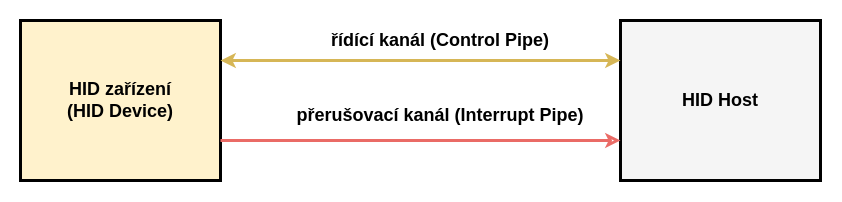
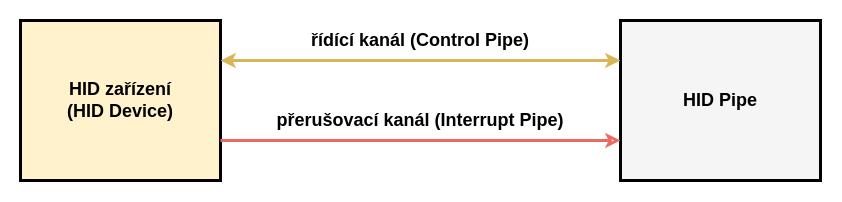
(441, 41) -> (421, 41)
(721, 101) -> (721, 101)
(441, 116) -> (421, 121)
